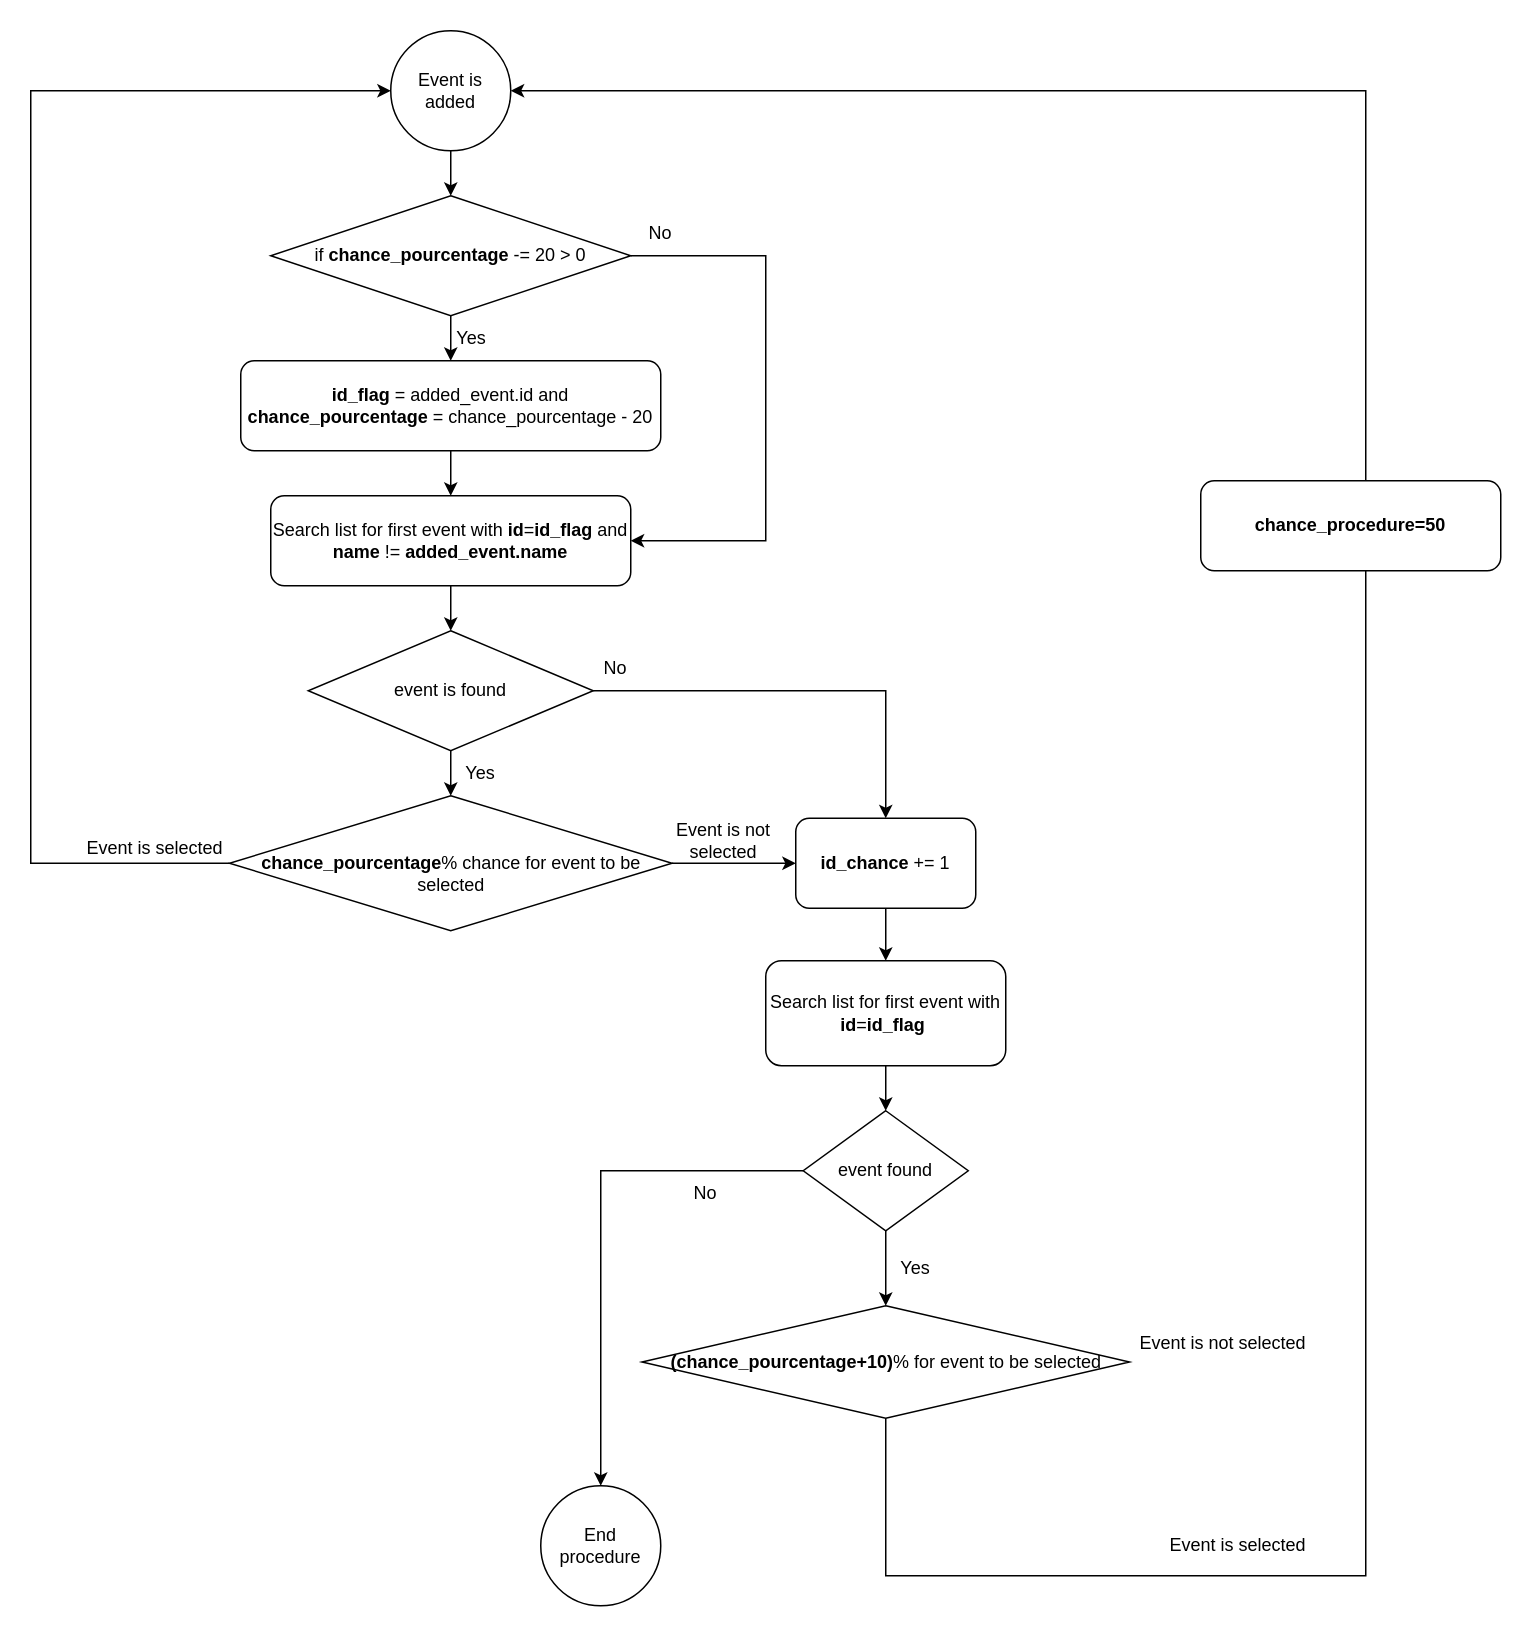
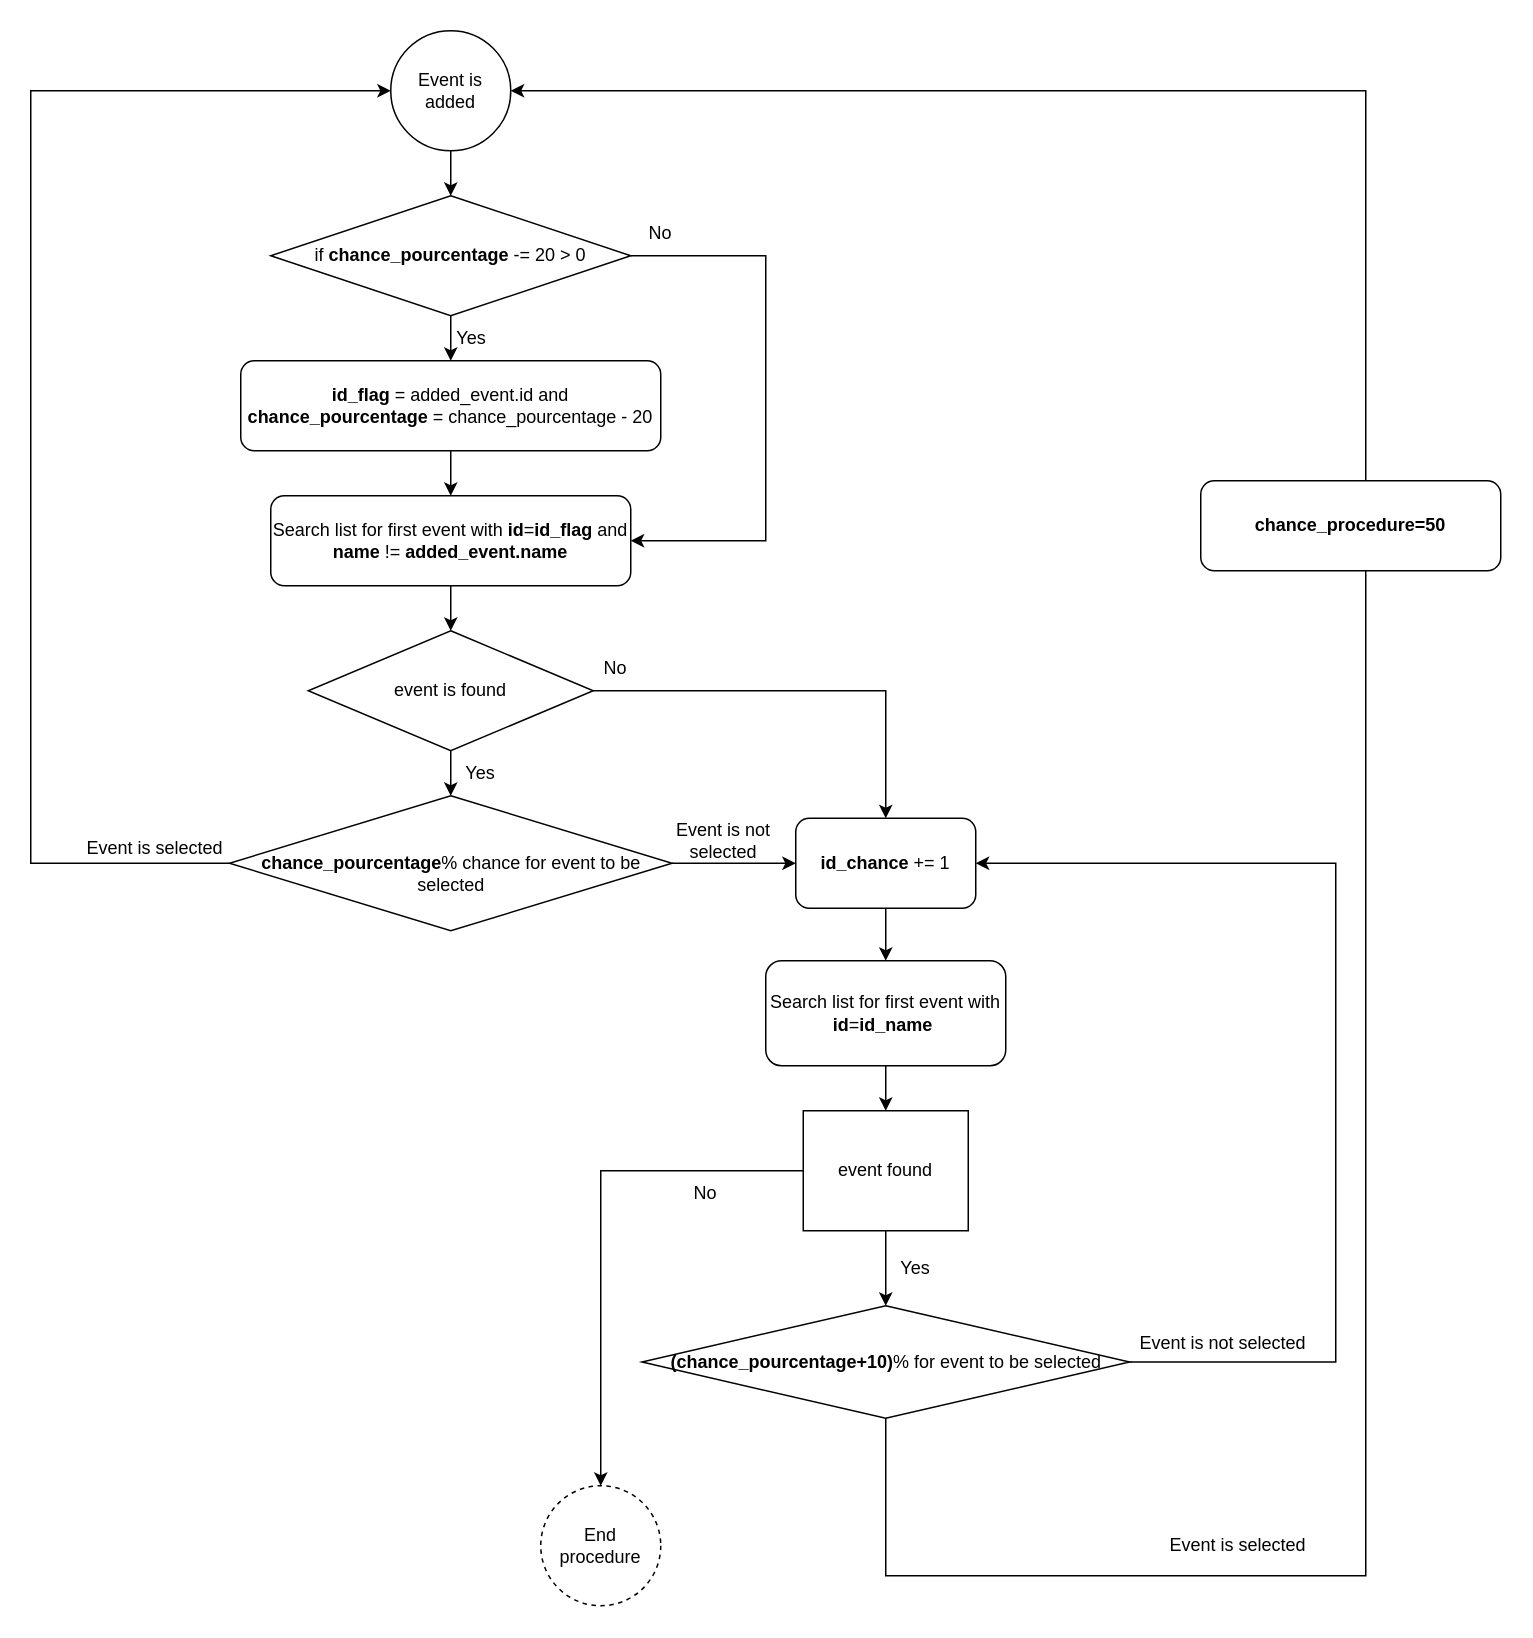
(886, 1013) -> (886, 1013)
none -> (1336, 1041)
(886, 1171) -> (886, 1171)
(601, 1546) -> (601, 1546)
